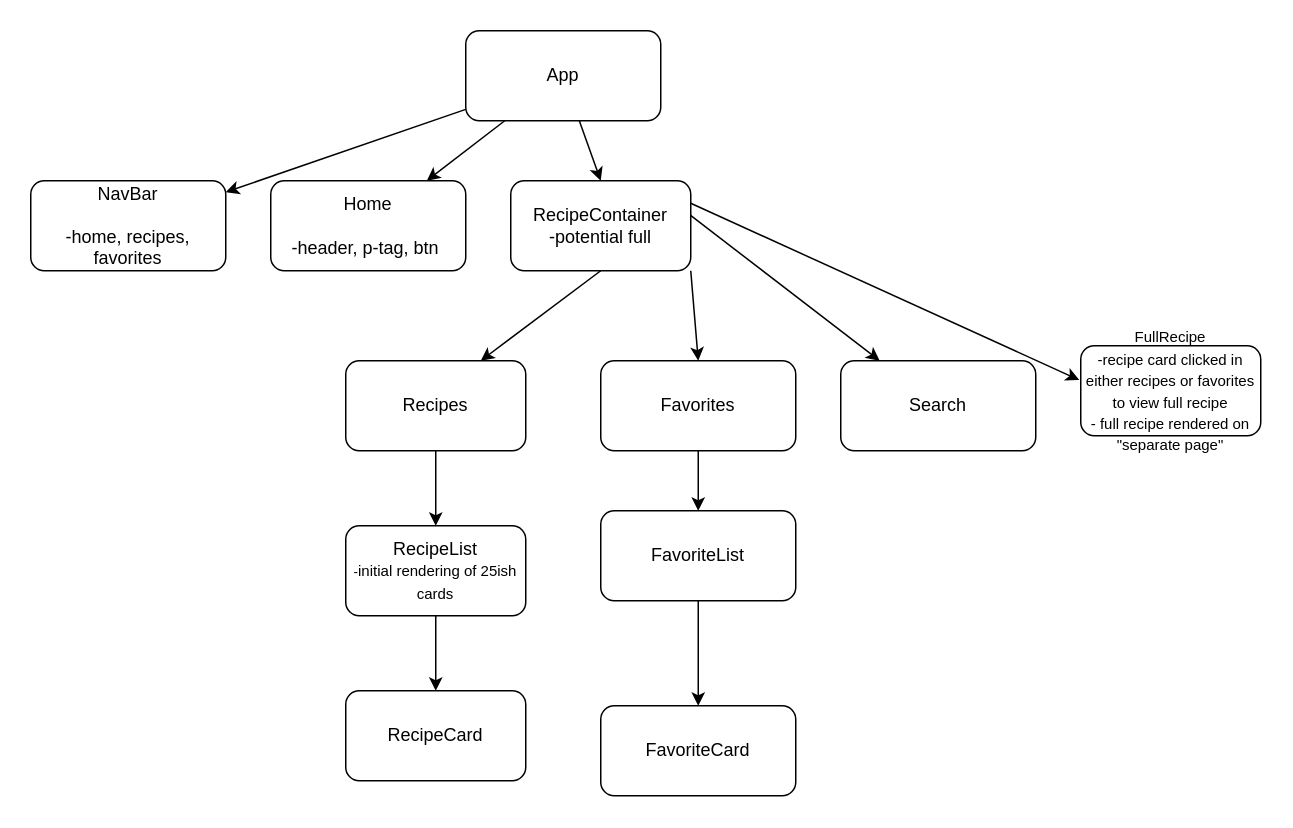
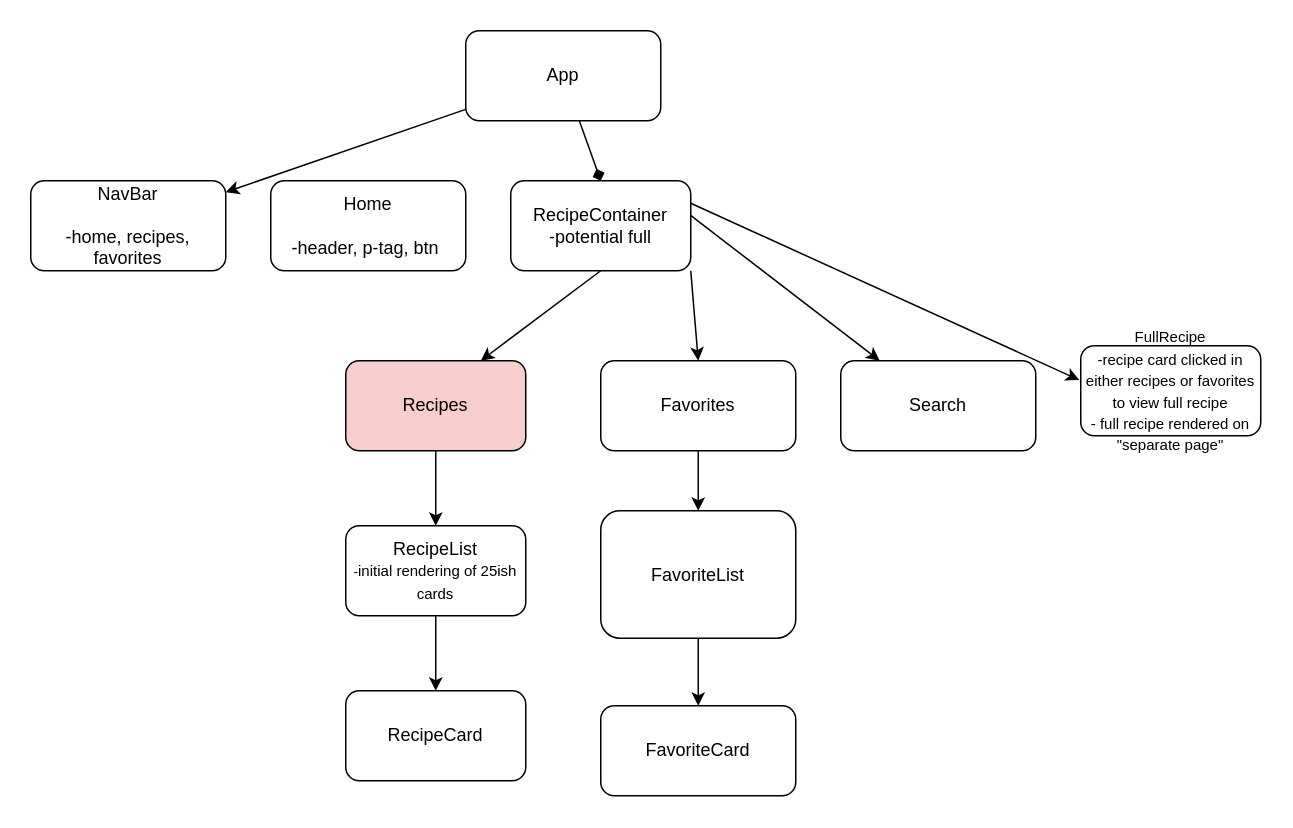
(470, 148) -> none
(597, 170) -> (597, 169)
(436, 406) -> (436, 406)
(698, 556) -> (698, 575)
